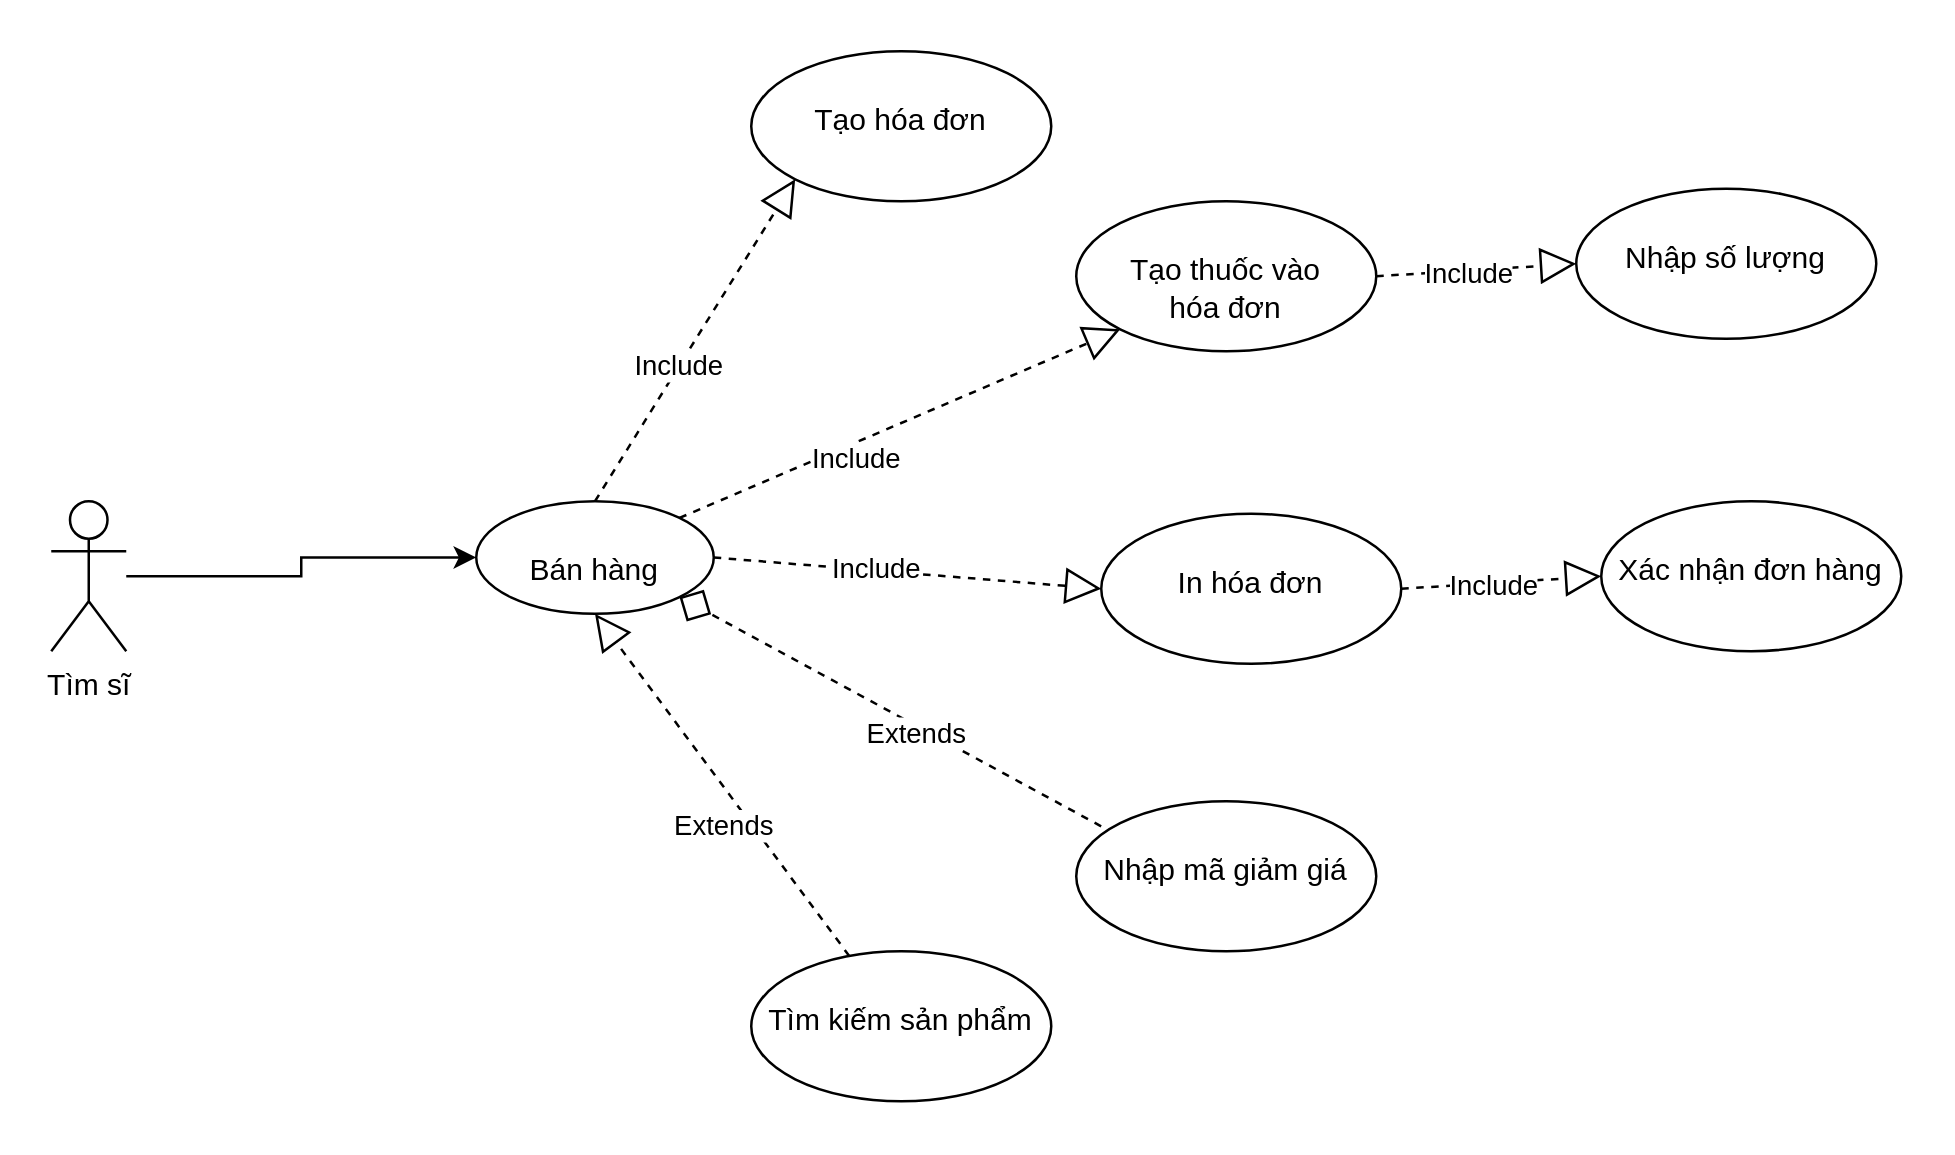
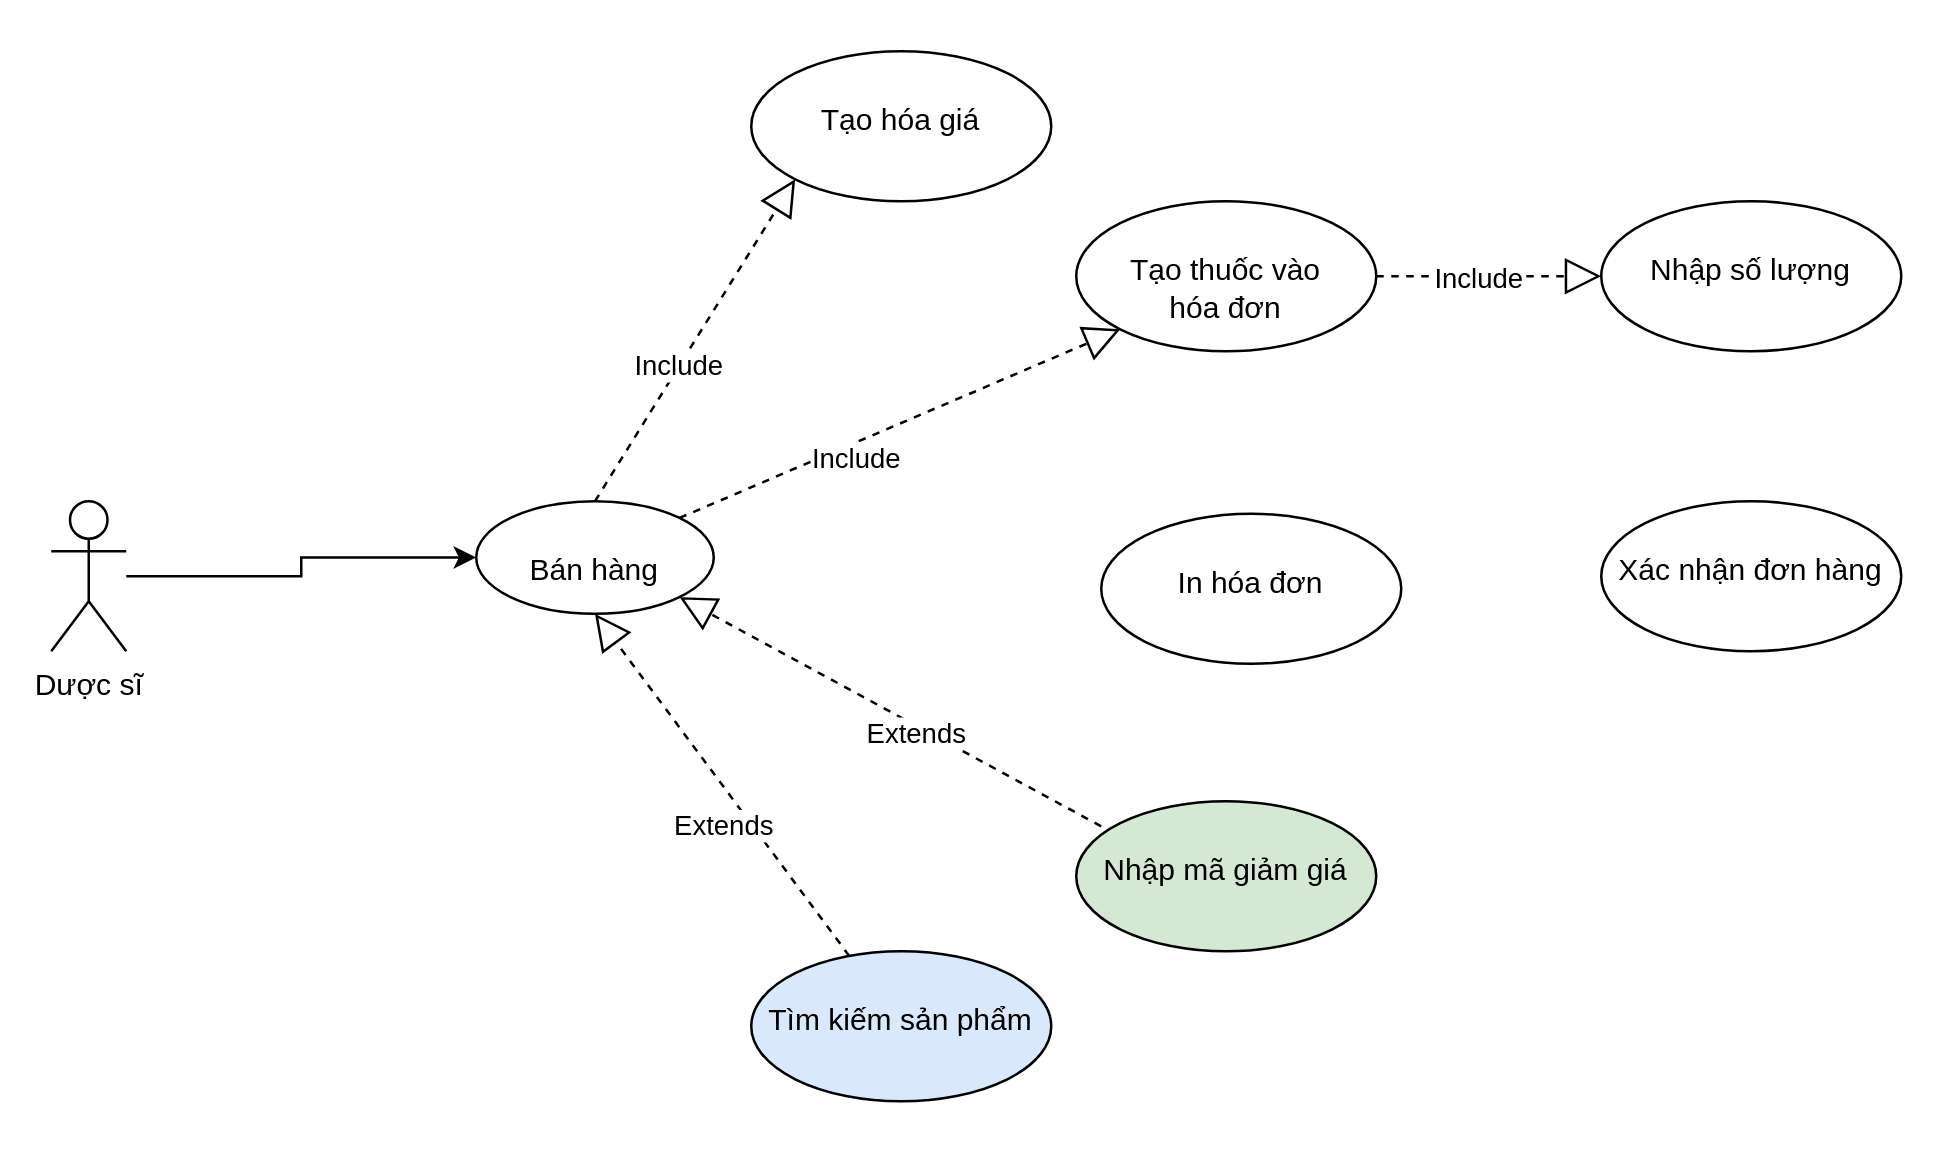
(901, 87) -> (901, 87)
(1726, 264) -> (1751, 276)
(967, 578) -> none
(1483, 584) -> none
(711, 614) -> (712, 615)
(90, 687) -> (90, 687)
(1226, 876) -> (1226, 876)
(901, 1026) -> (901, 1026)
